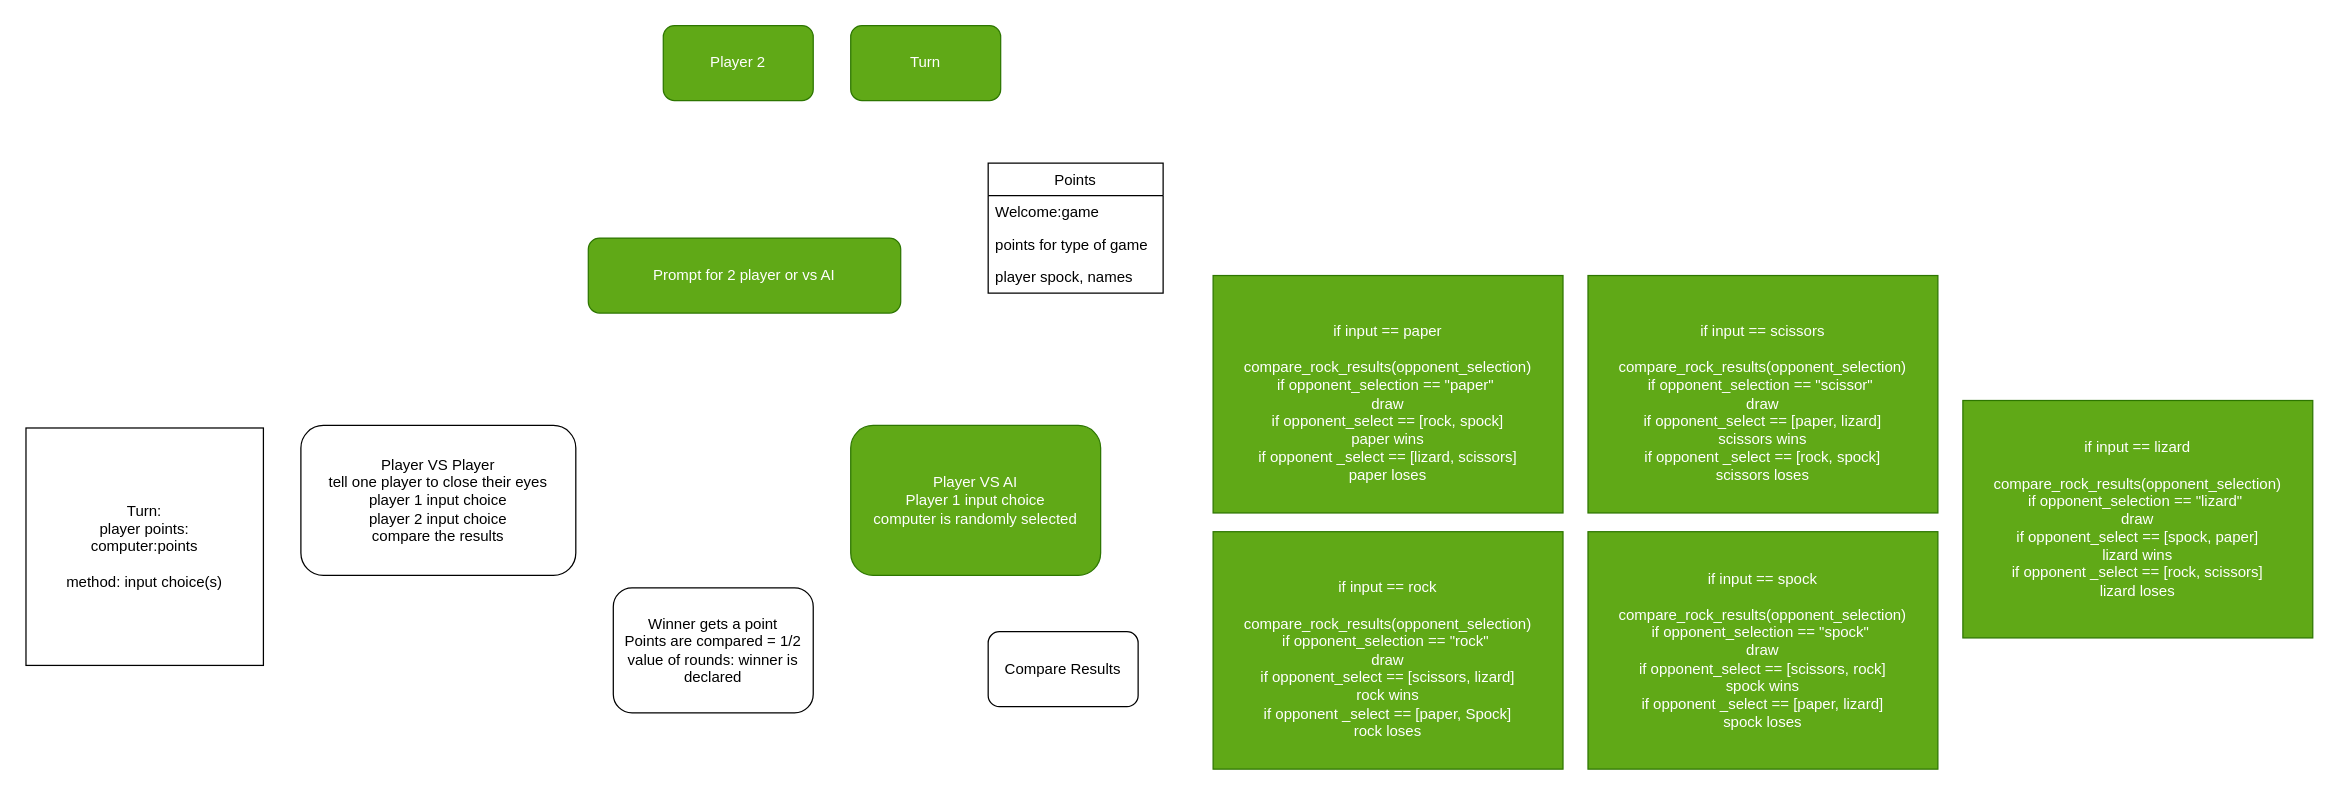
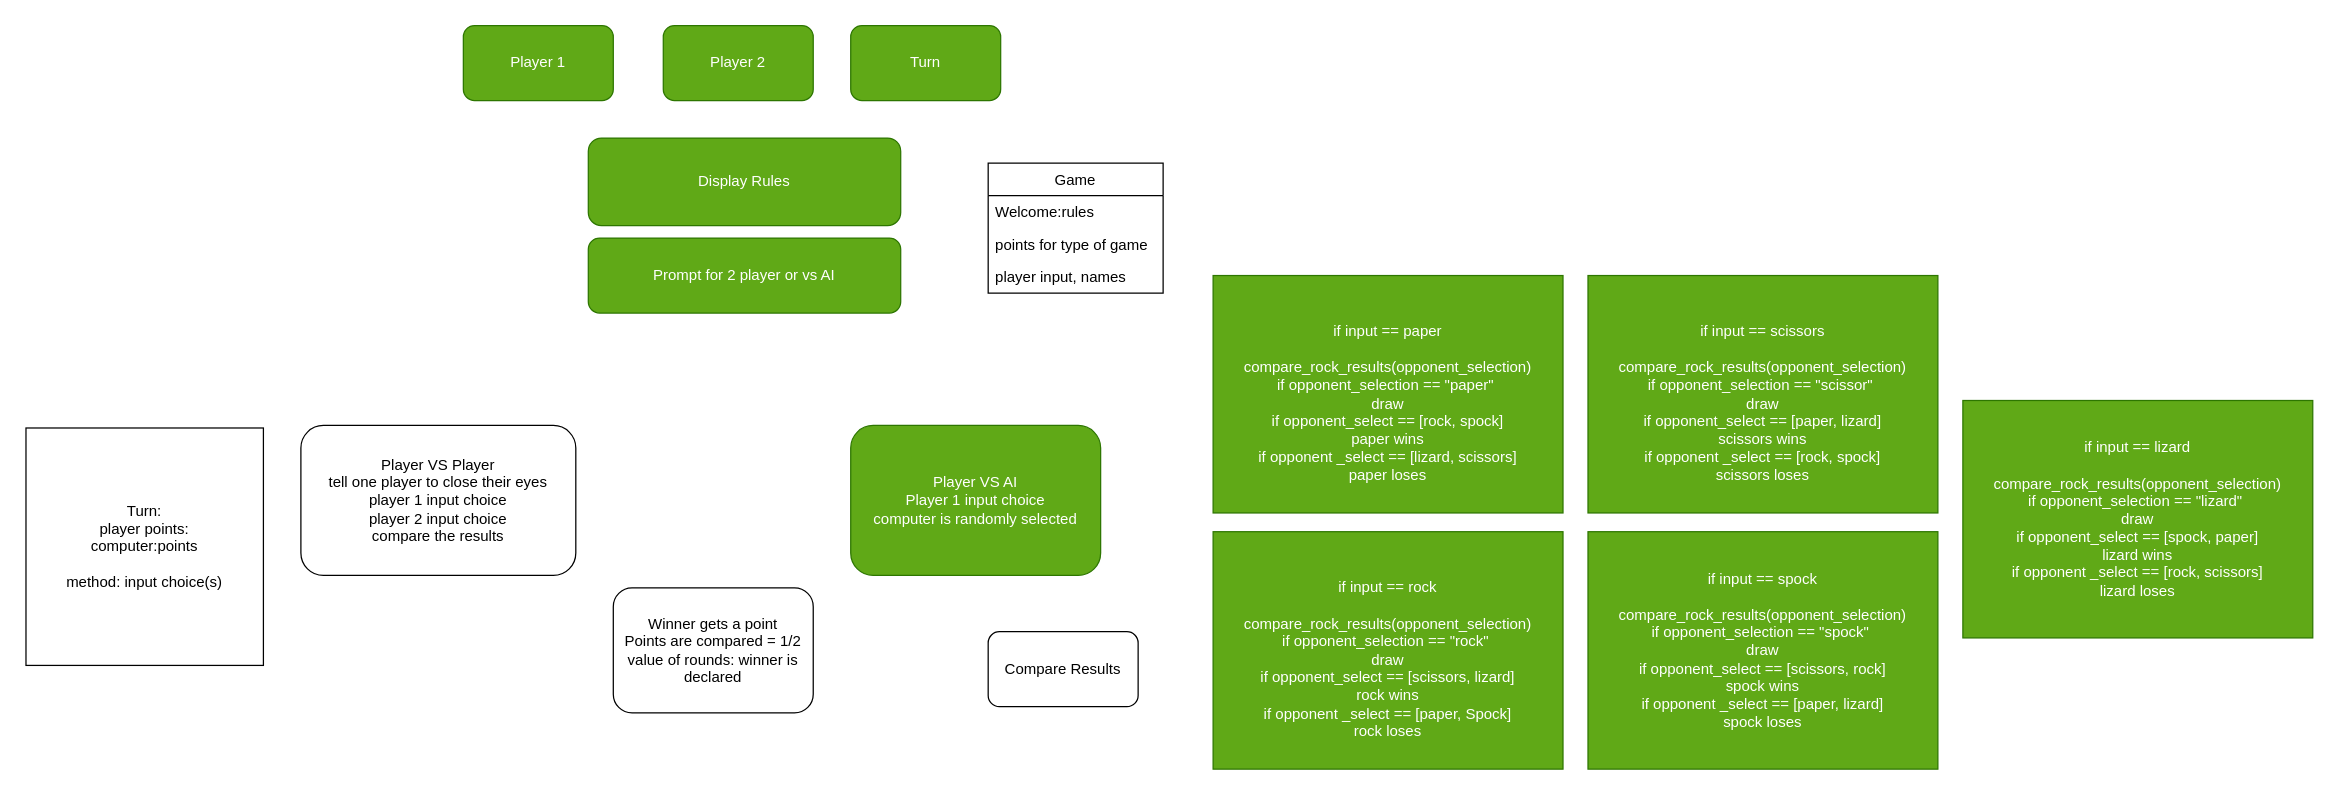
none -> (538, 63)
(1075, 180) -> (1075, 180)
none -> (744, 182)
(1042, 213) -> (1044, 213)
(1067, 278) -> (1065, 278)
